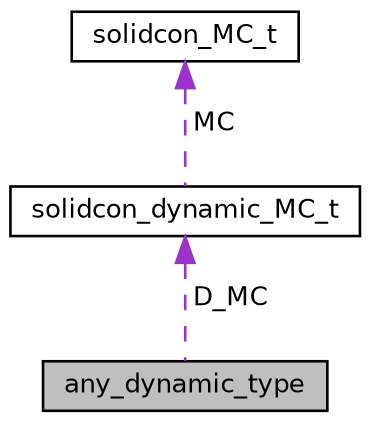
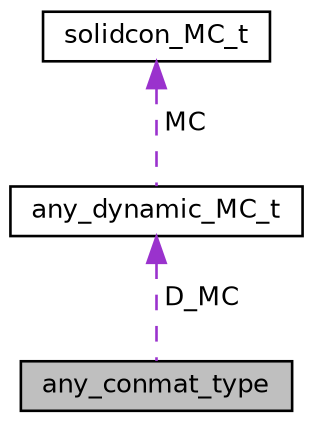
(185, 211) -> (156, 211)
(185, 386) -> (156, 386)
